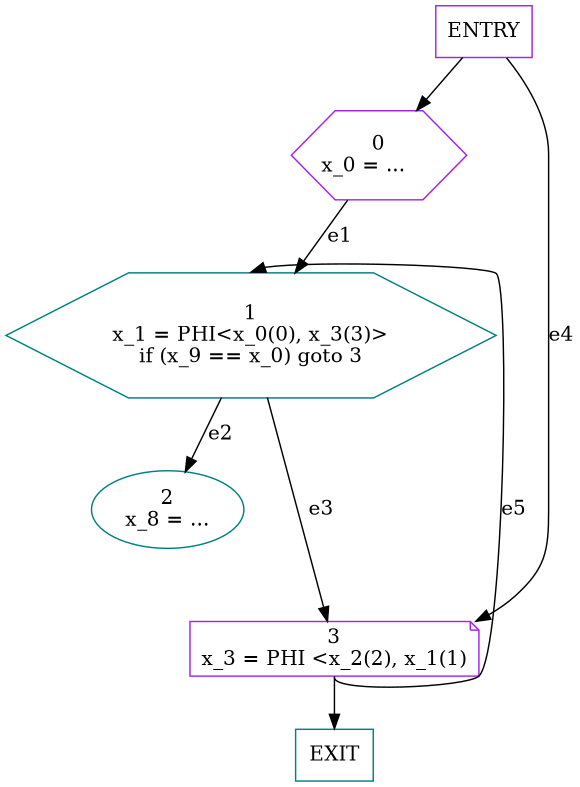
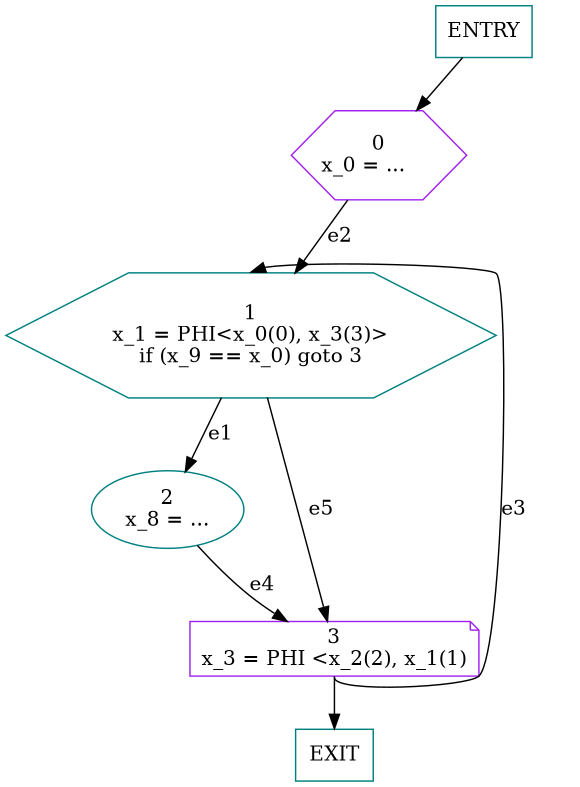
(484, 32) -> (484, 32)
(340, 237) -> (340, 237)
(549, 343) -> (234, 582)
(221, 434) -> (221, 434)
(321, 510) -> (321, 510)
(514, 510) -> (514, 510)
